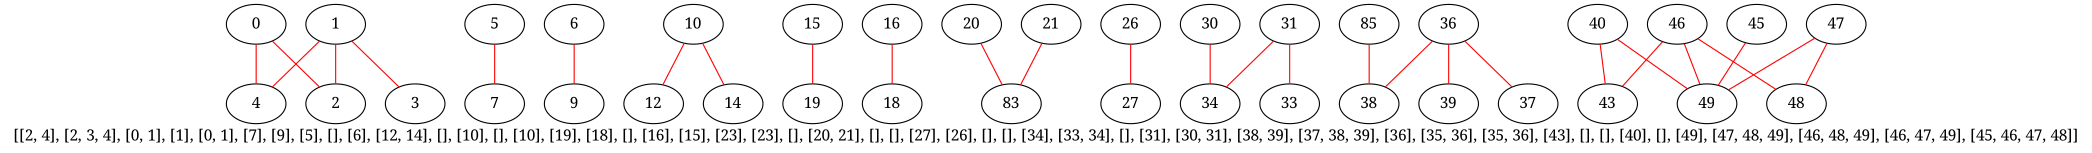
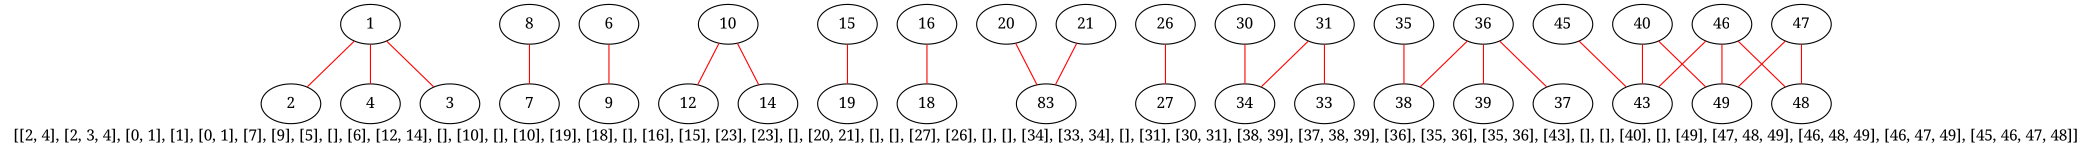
(256, 24) -> none
(495, 24) -> (529, 24)
(1369, 24) -> (1404, 24)
(1729, 68) -> (1603, 64)
